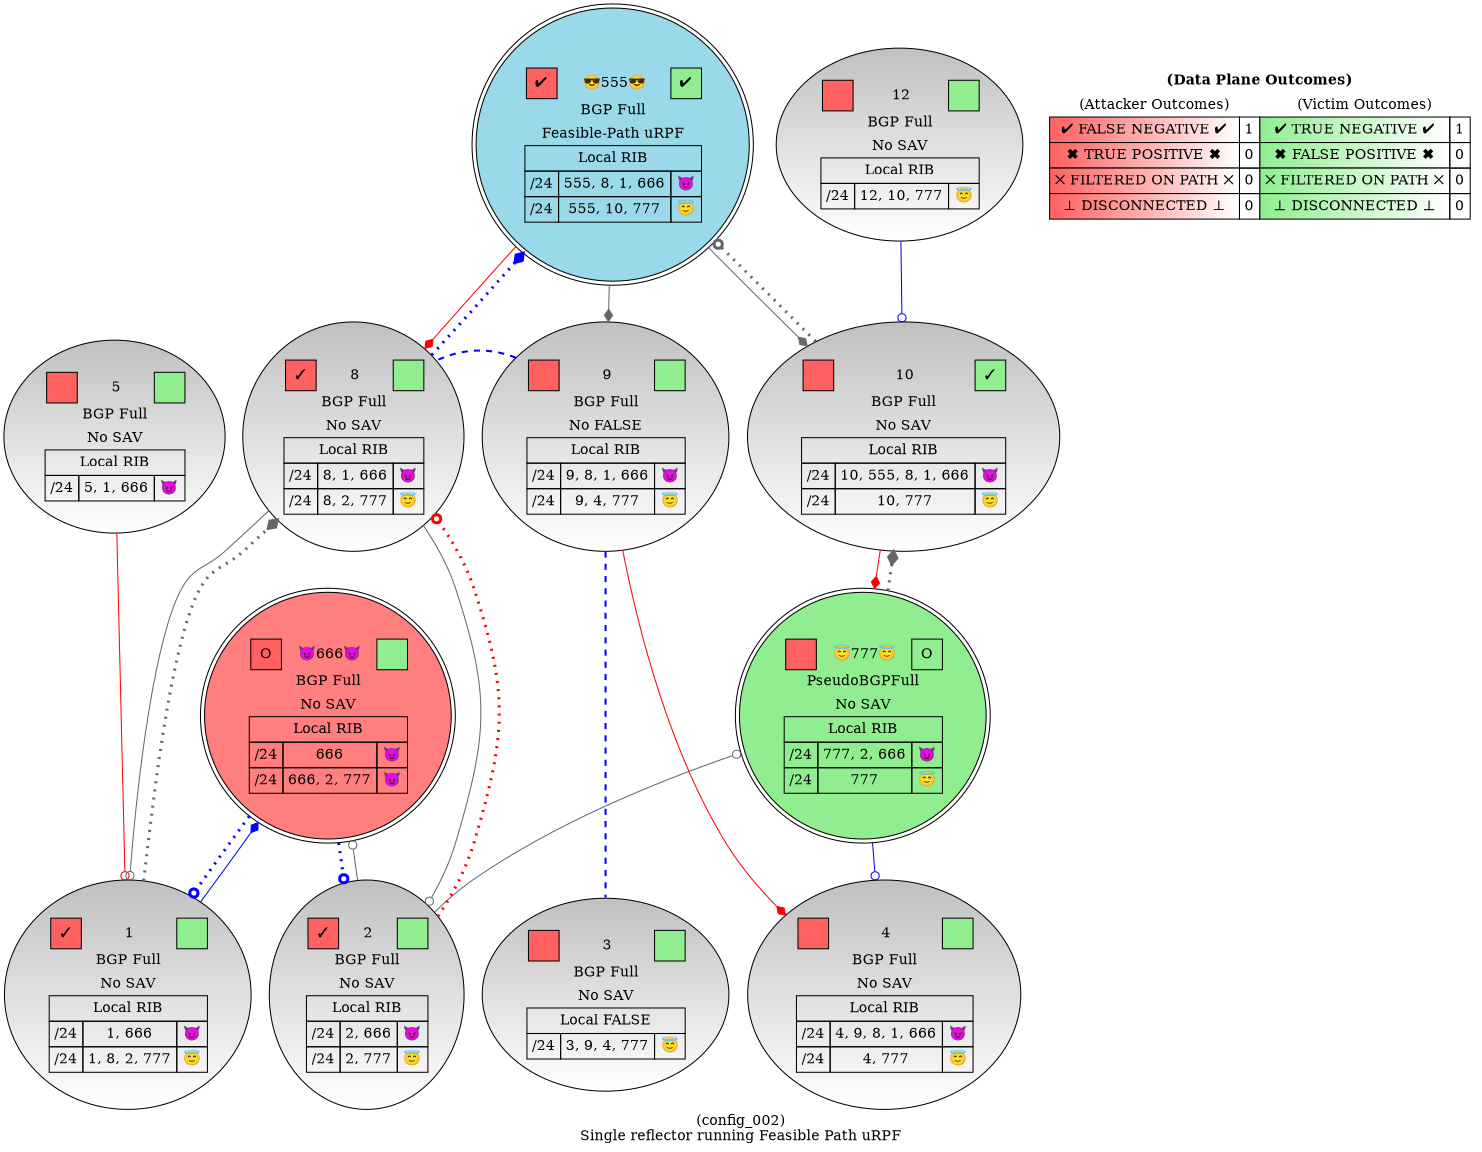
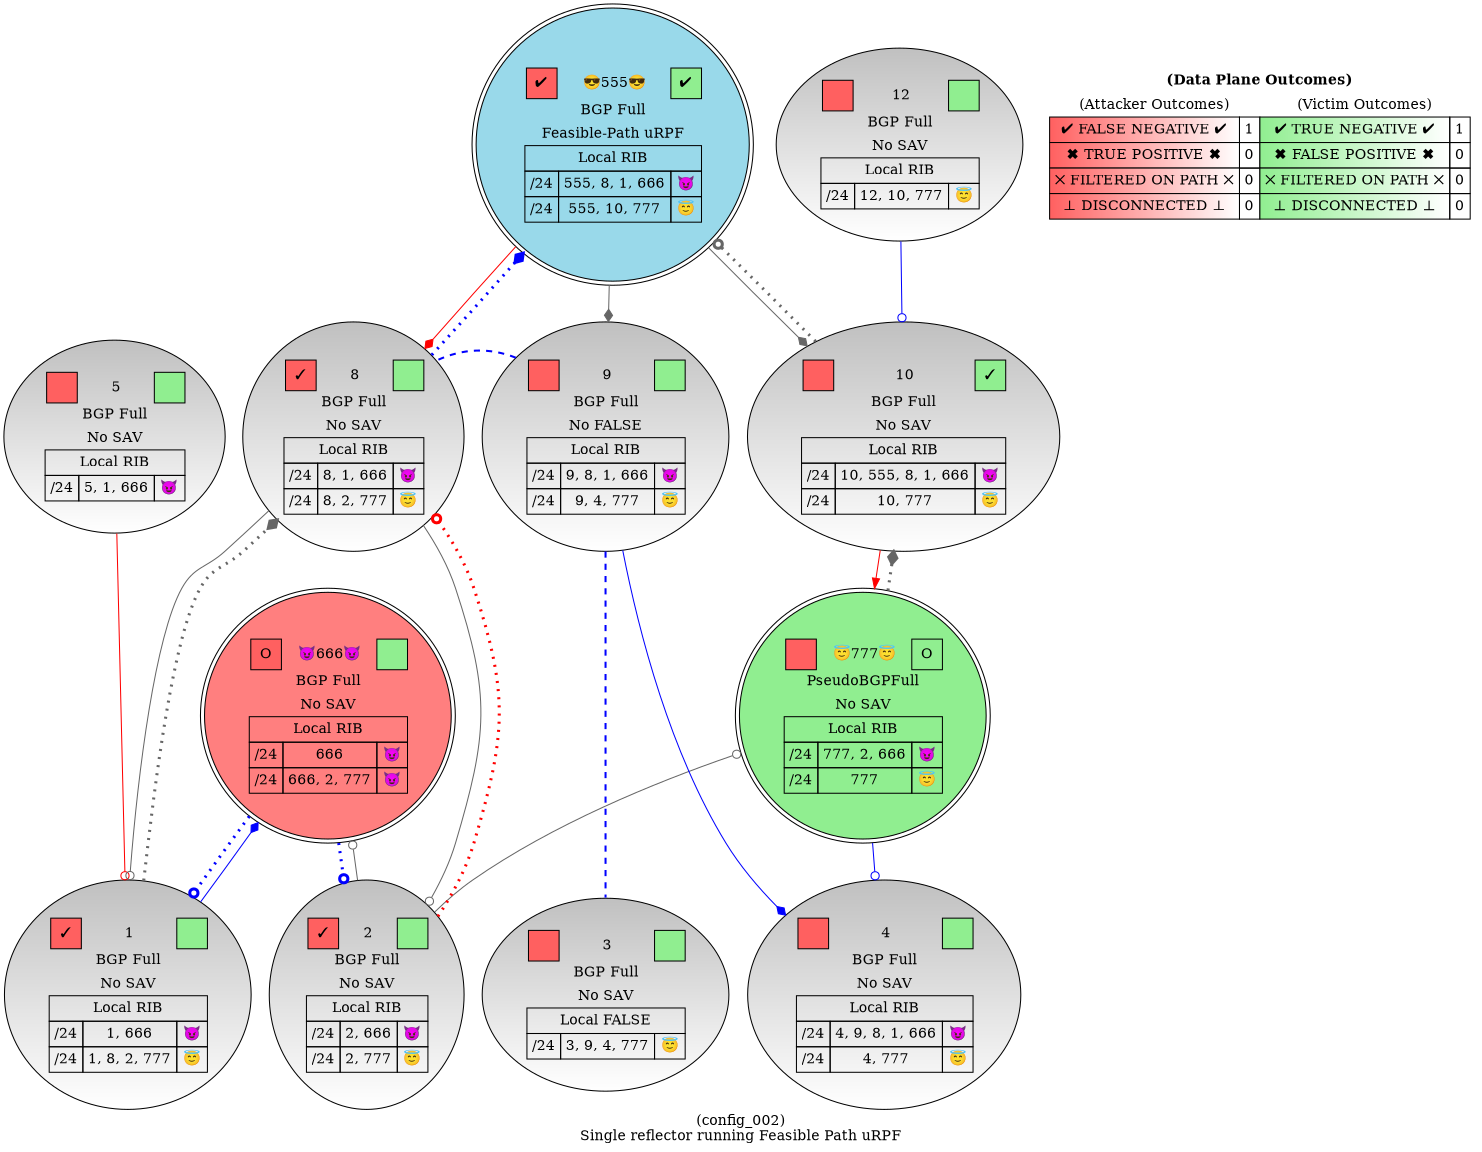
(878, 563) -> (878, 564)
(676, 739) -> (676, 739)
